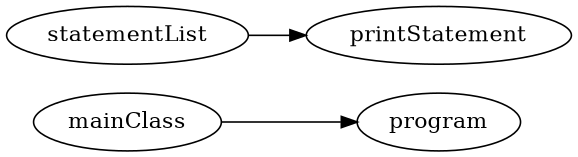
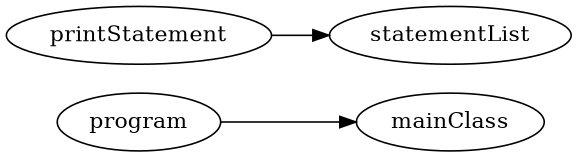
(269, 35) -> (292, 35)
(281, 122) -> (280, 122)
